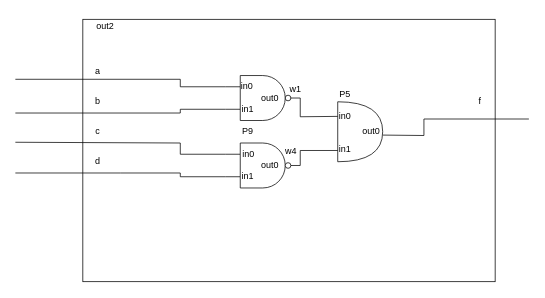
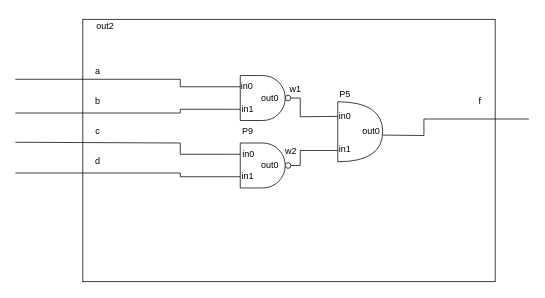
(291, 151) -> (291, 151)
